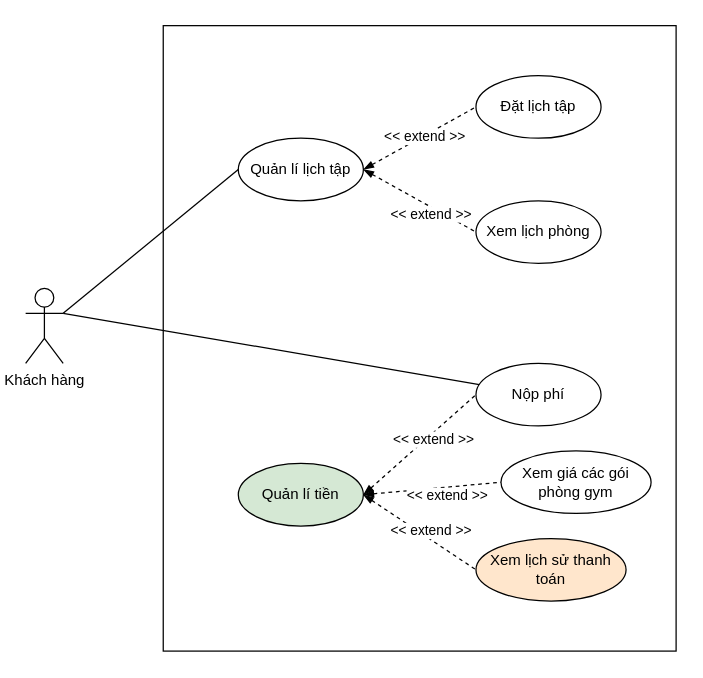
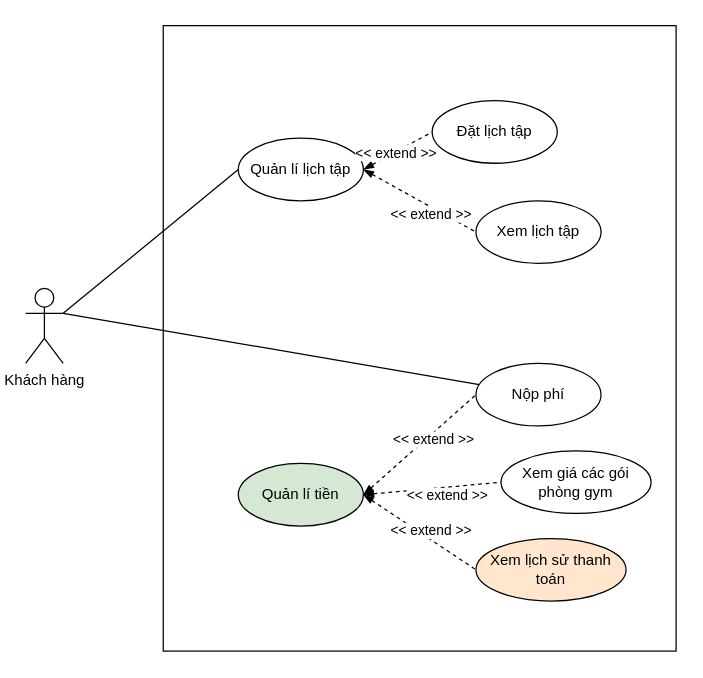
(538, 107) -> (494, 132)
(538, 232) -> (538, 232)
